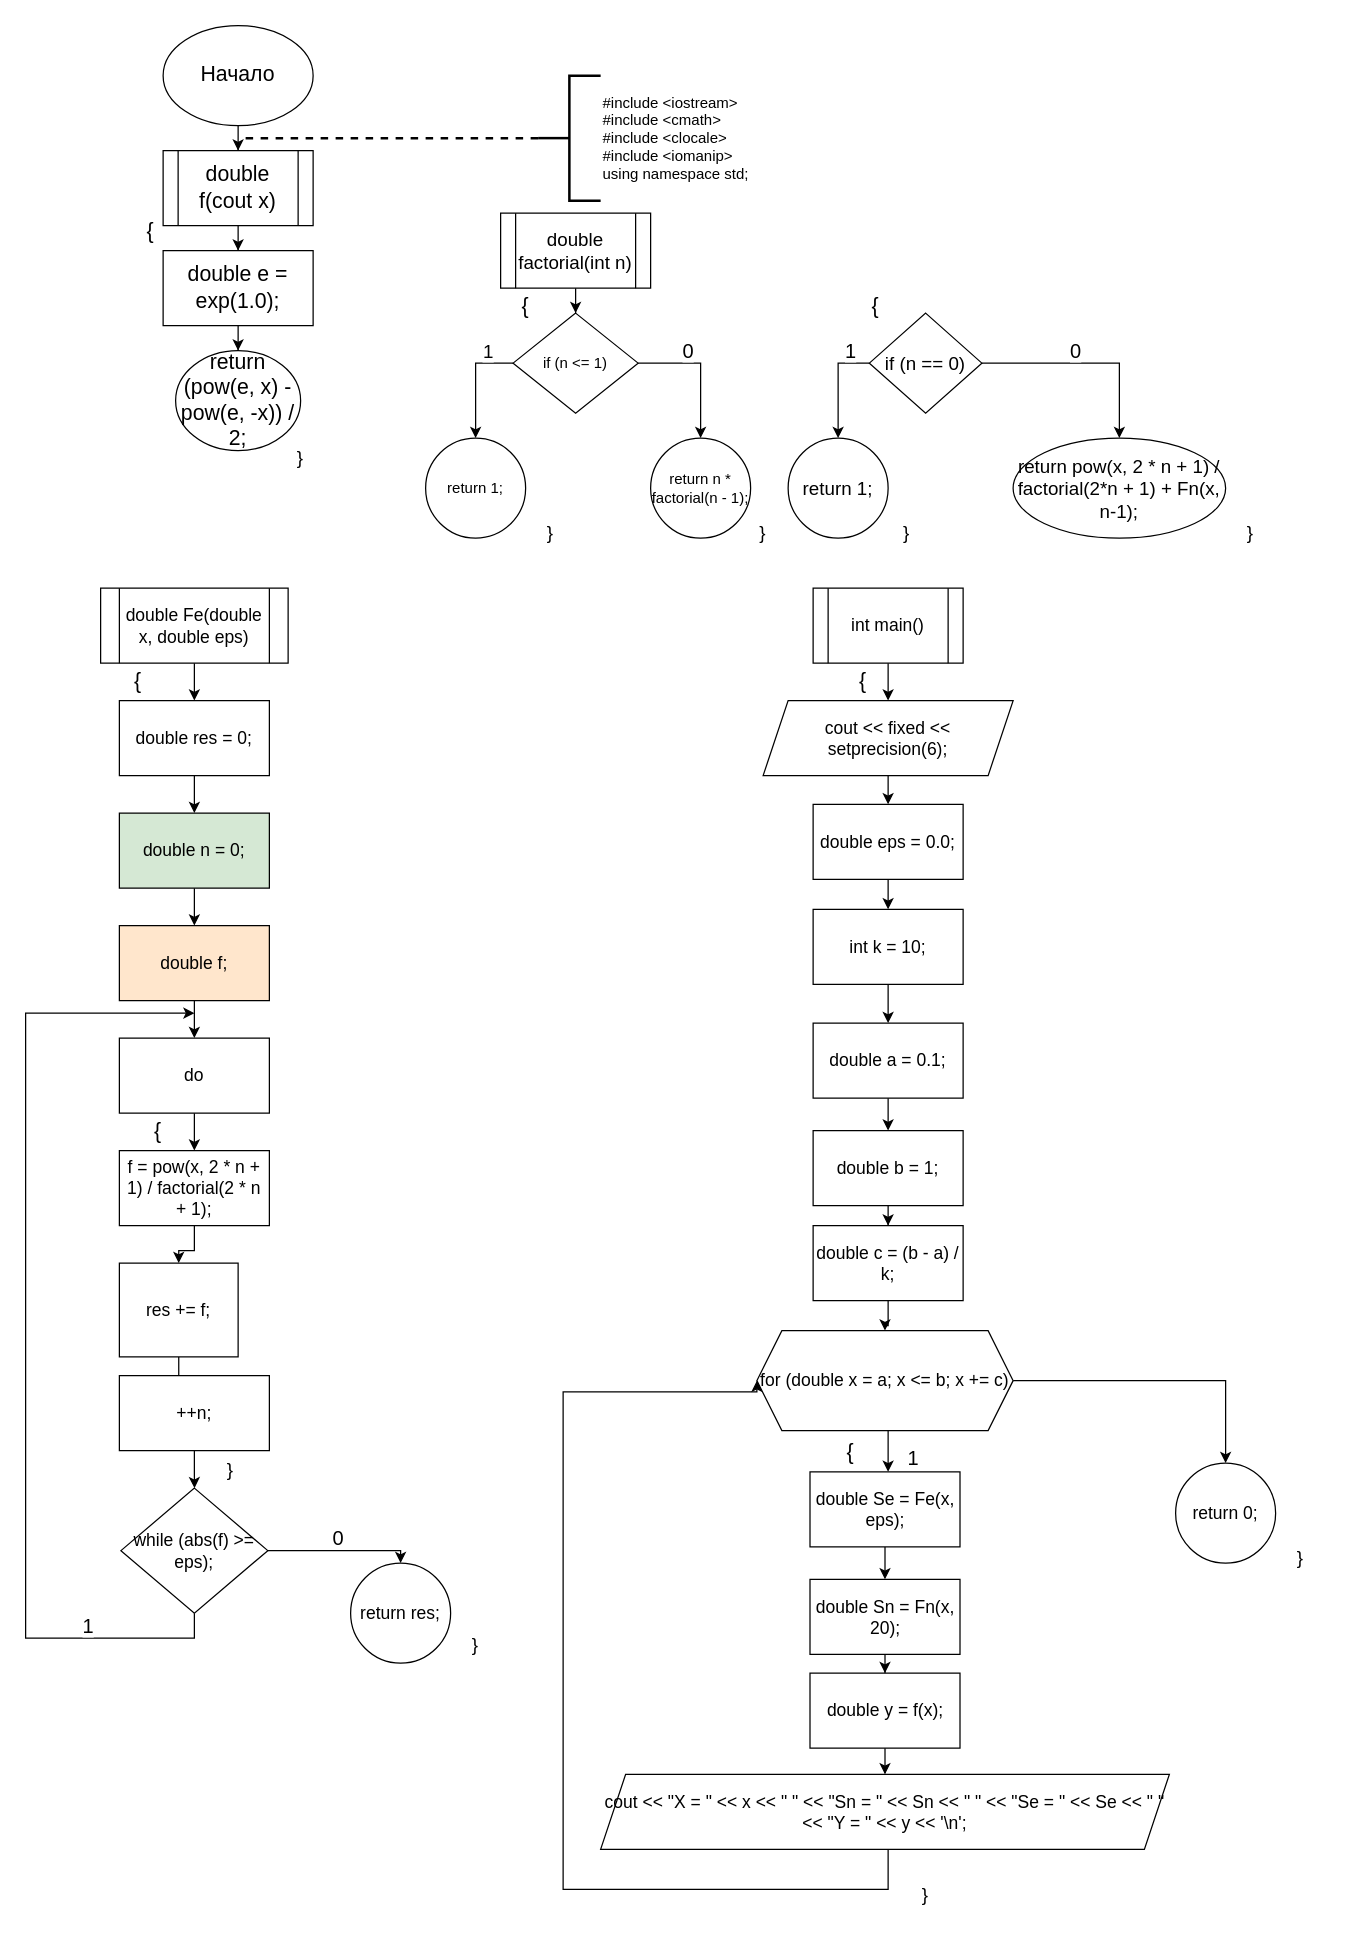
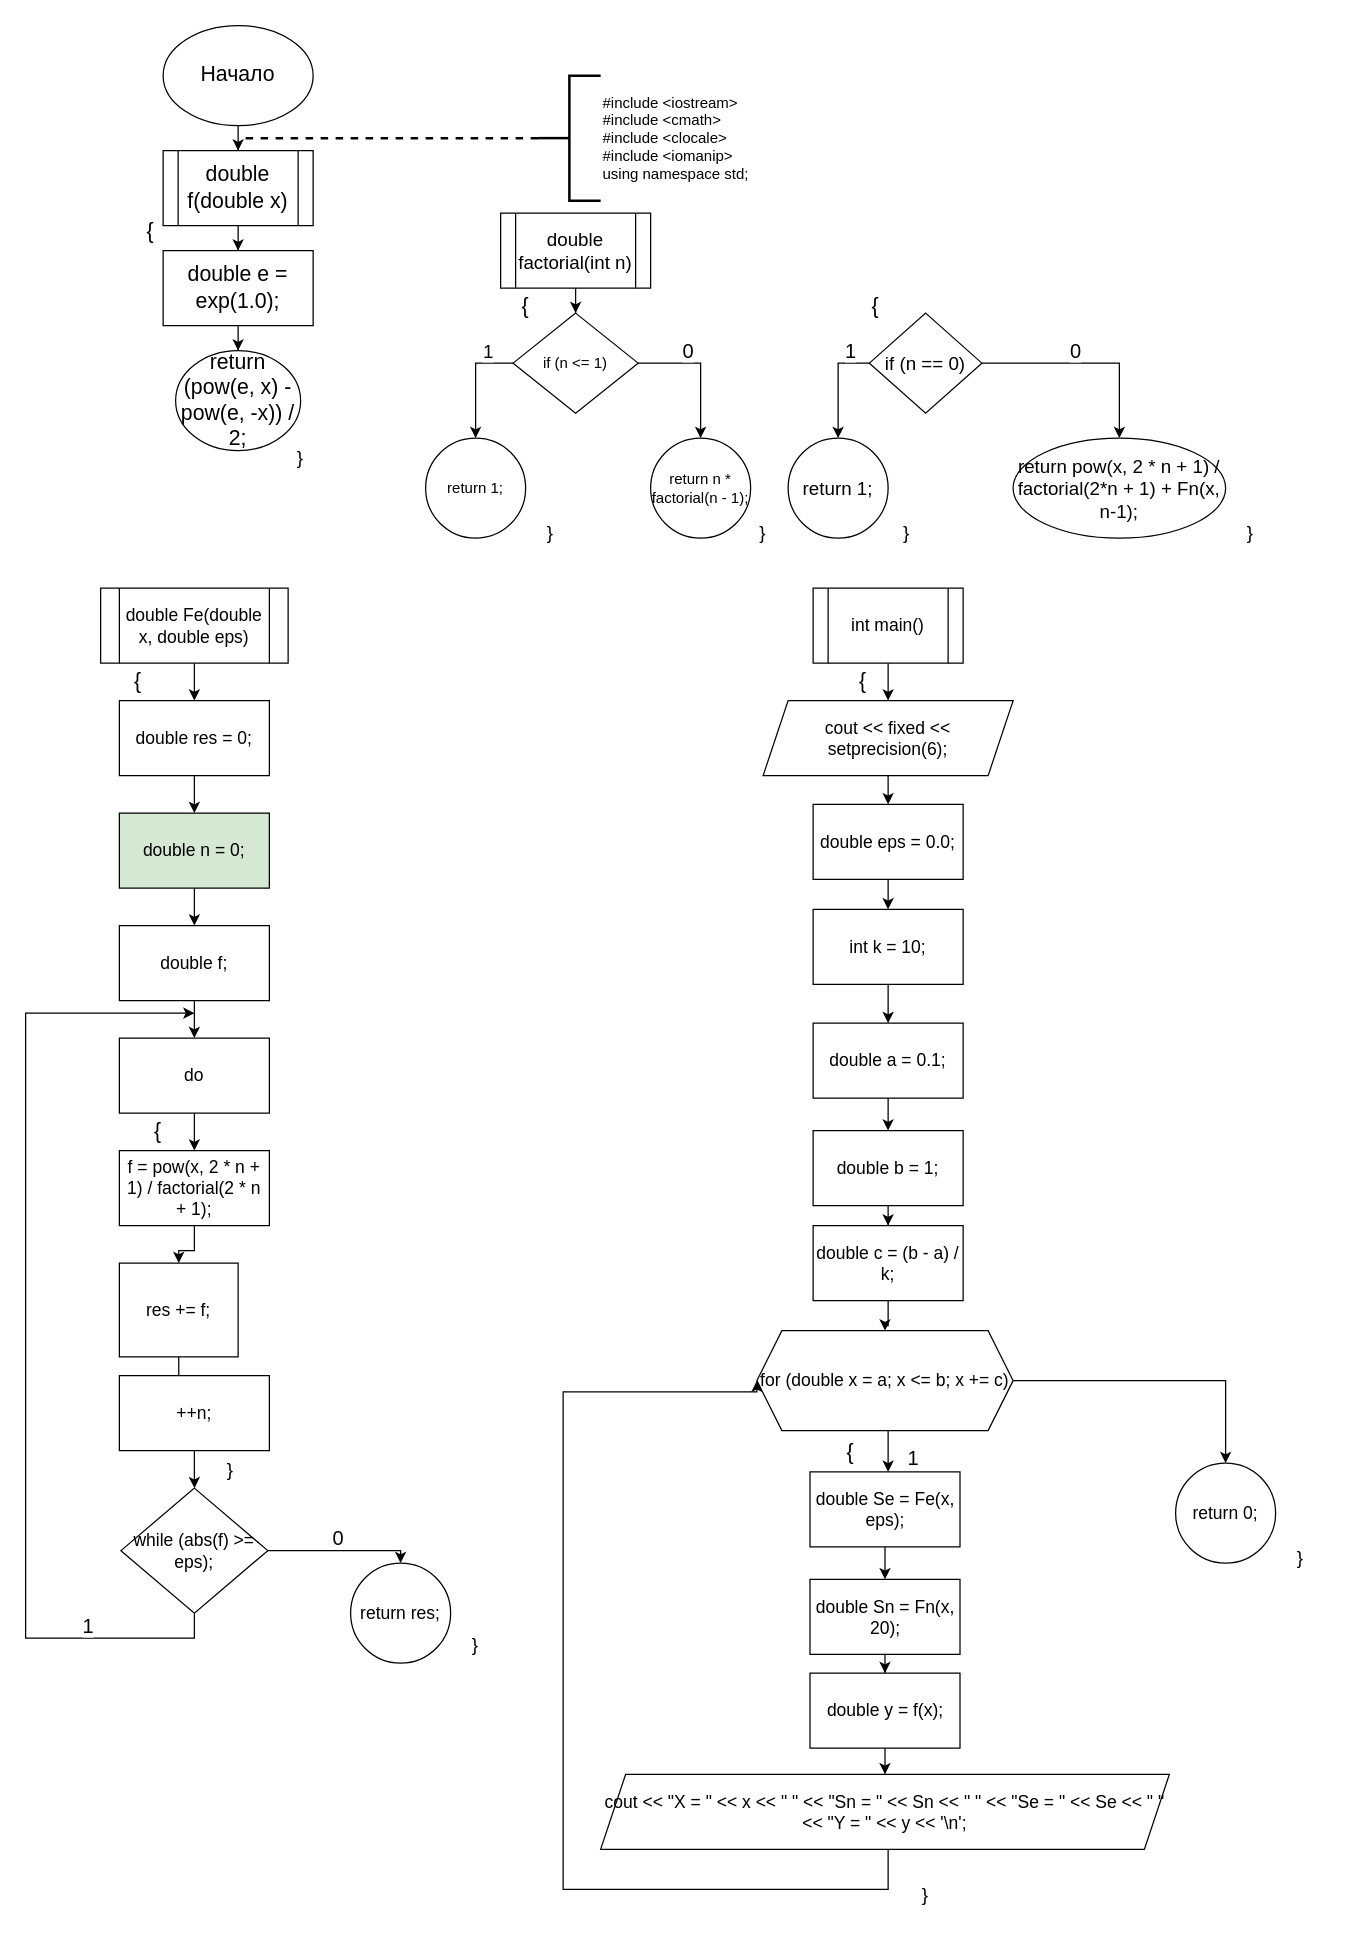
(238, 188) -> (238, 188)
(194, 963) -> (194, 963)
